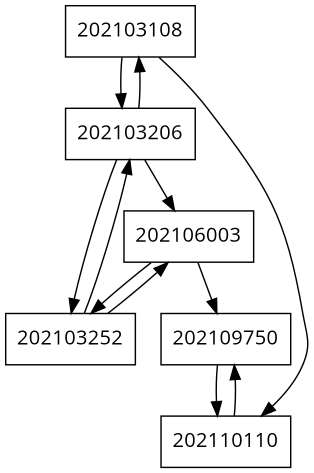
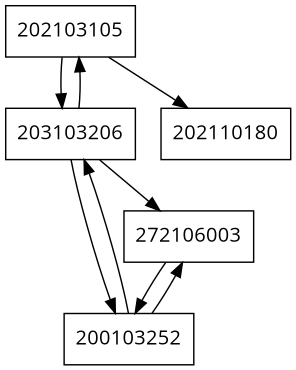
(130, 31) -> (71, 31)
(130, 134) -> (71, 134)
(189, 237) -> (189, 237)
(71, 339) -> (129, 339)
(226, 339) -> none
(226, 442) -> (226, 134)
